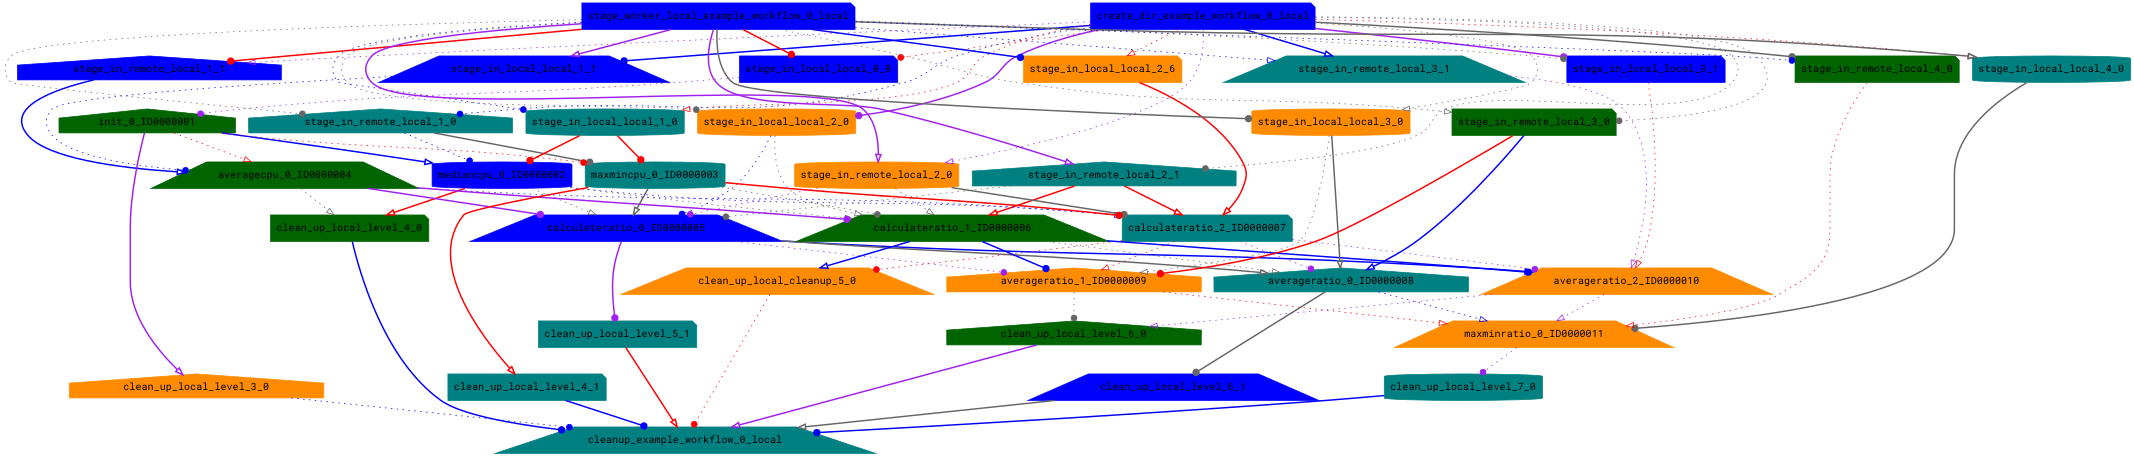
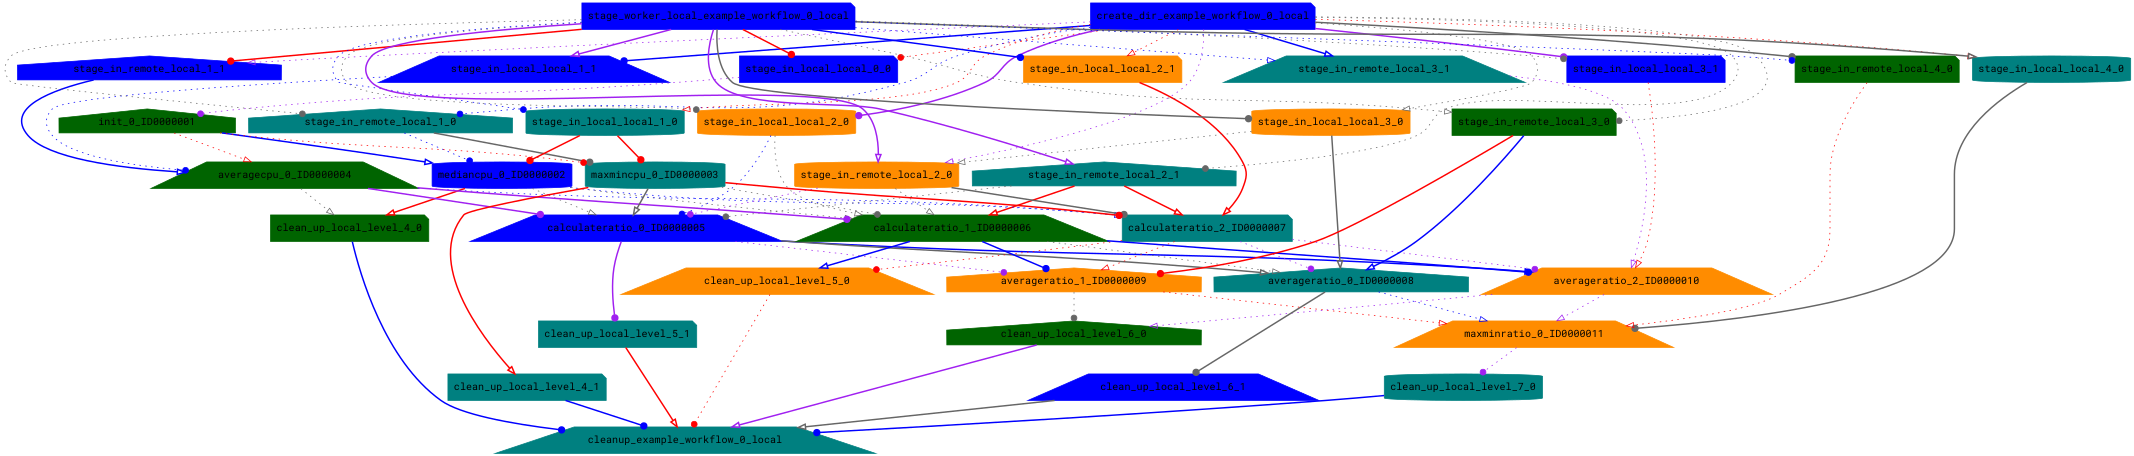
(1103, 69) -> (1103, 69)
(1306, 232) -> (1108, 147)
(777, 281) -> (777, 281)
(197, 387) -> none
